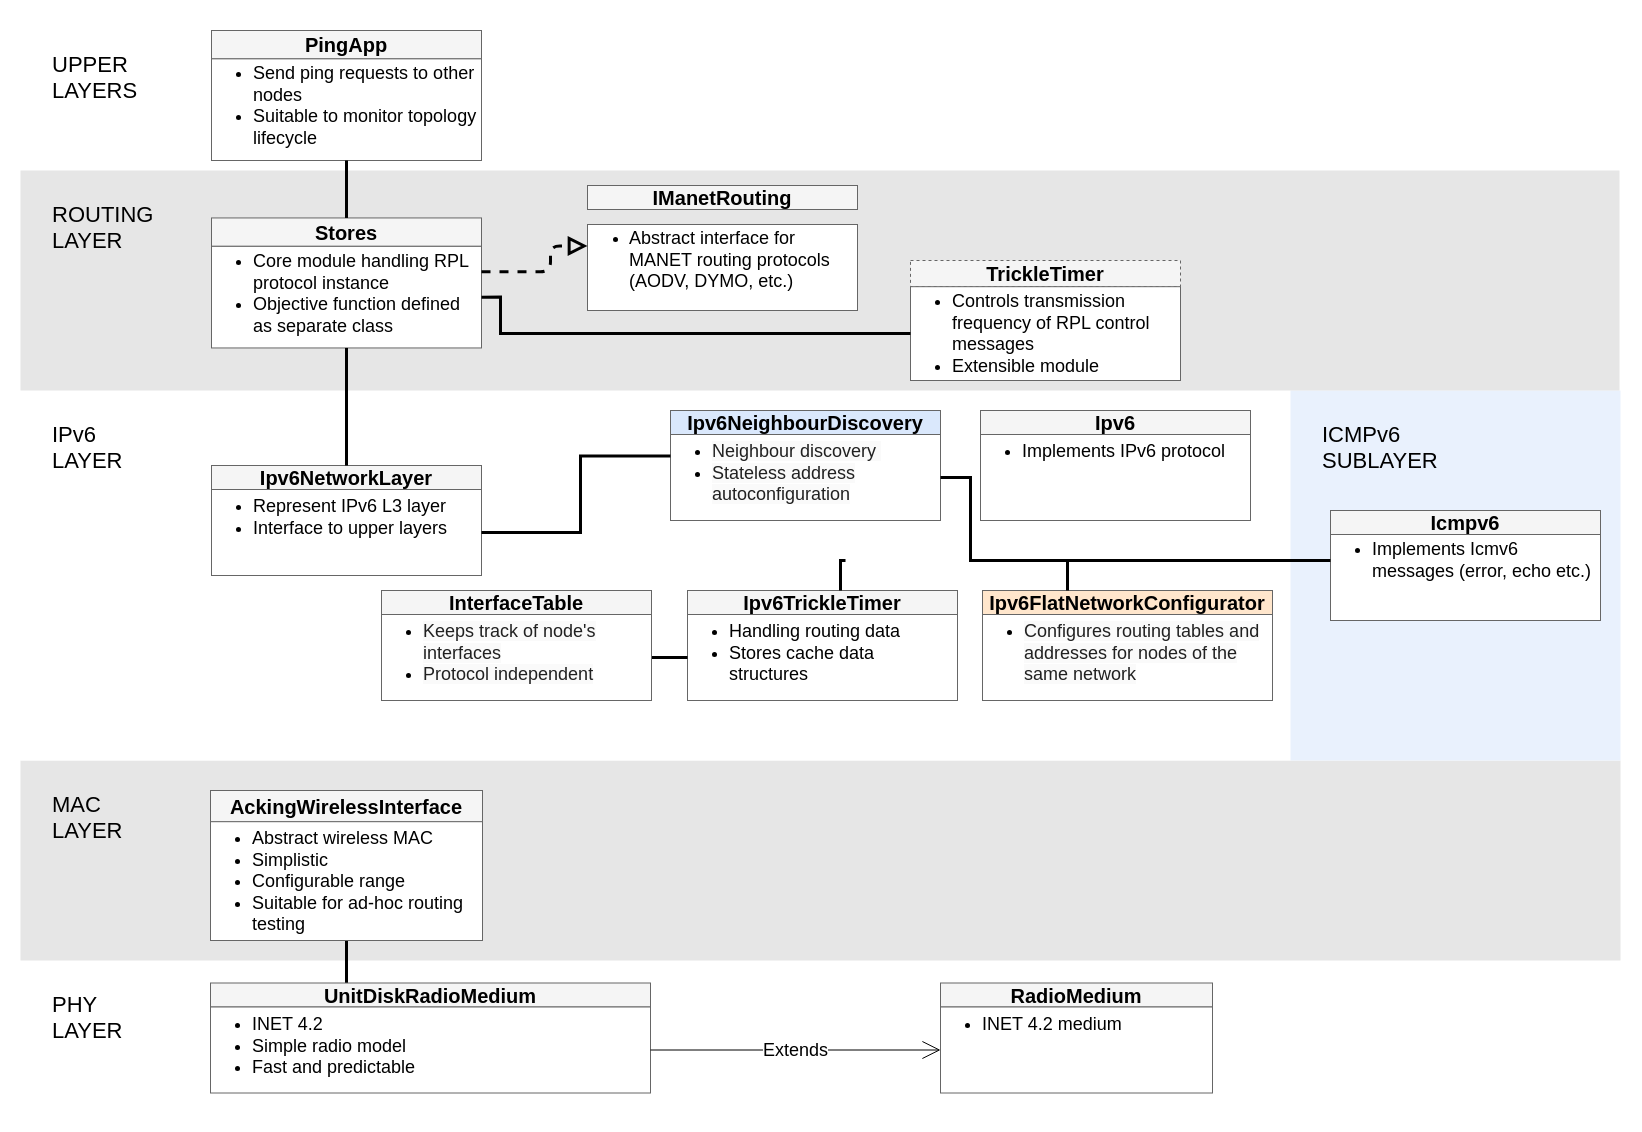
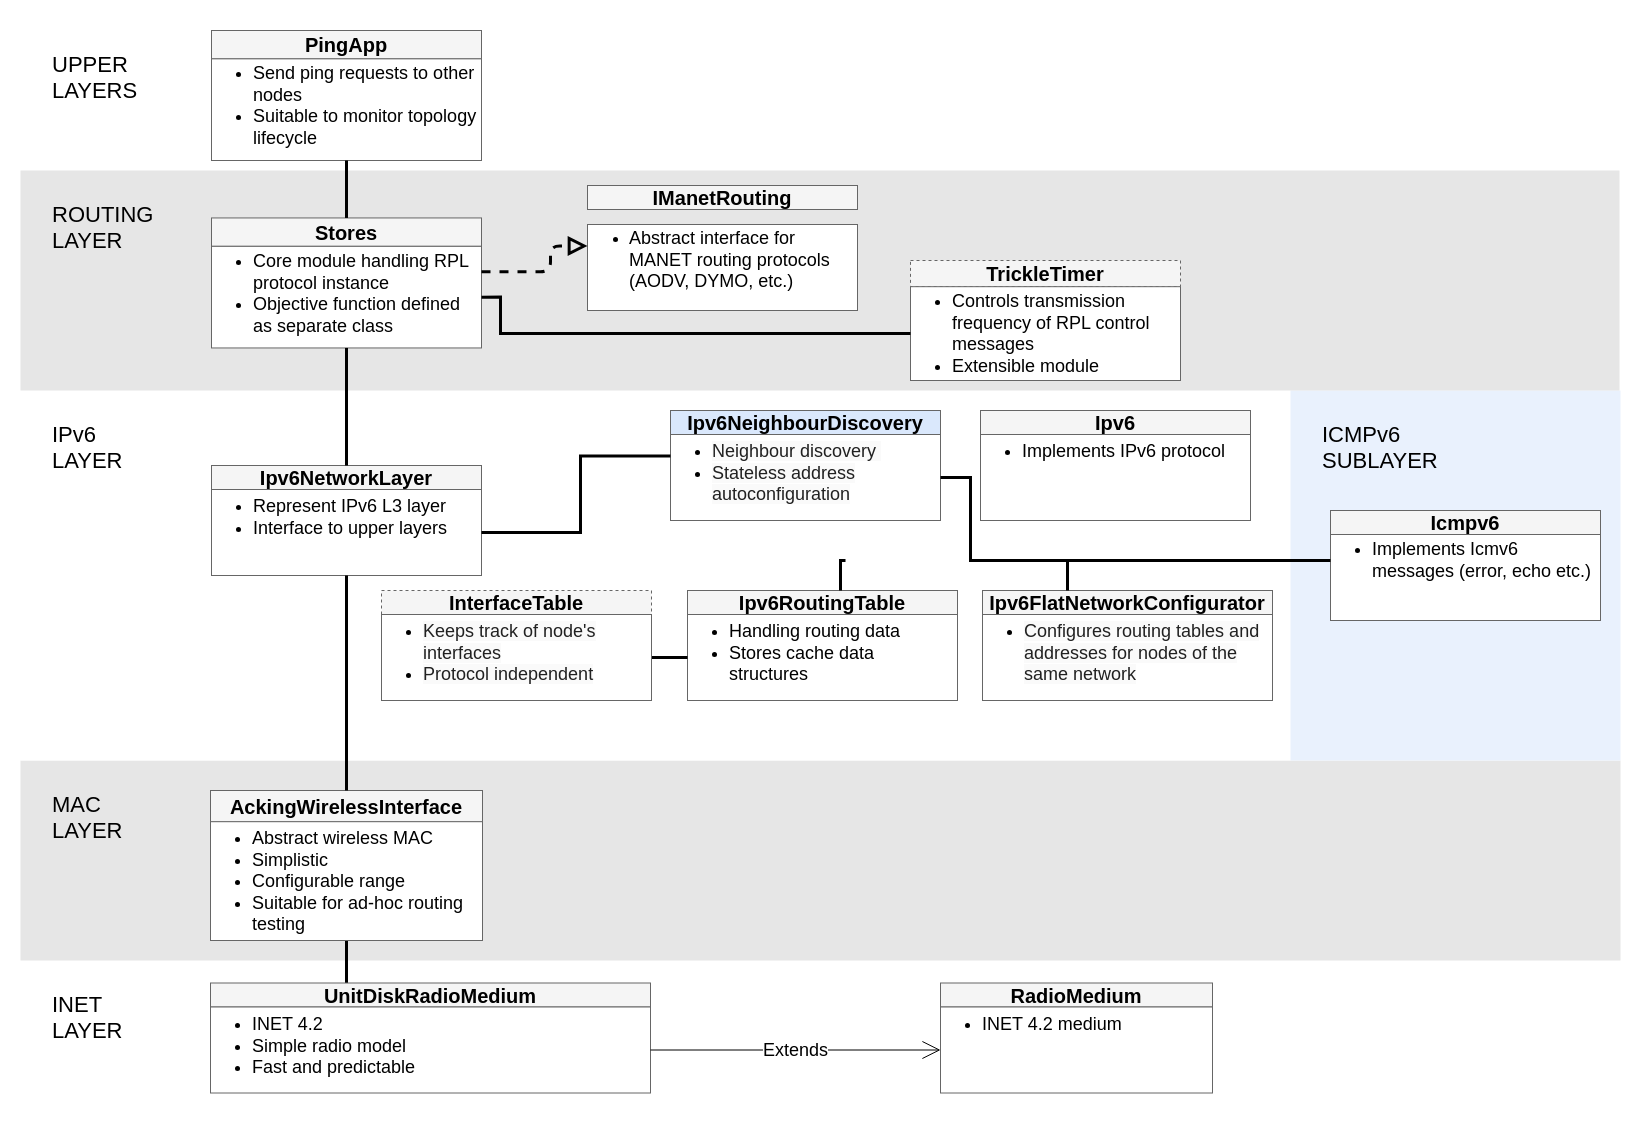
(517, 603) -> (517, 603)
(823, 603) -> (823, 603)
(1128, 603) -> (1128, 603)
none -> (347, 684)
(74, 1011) -> (74, 1011)
